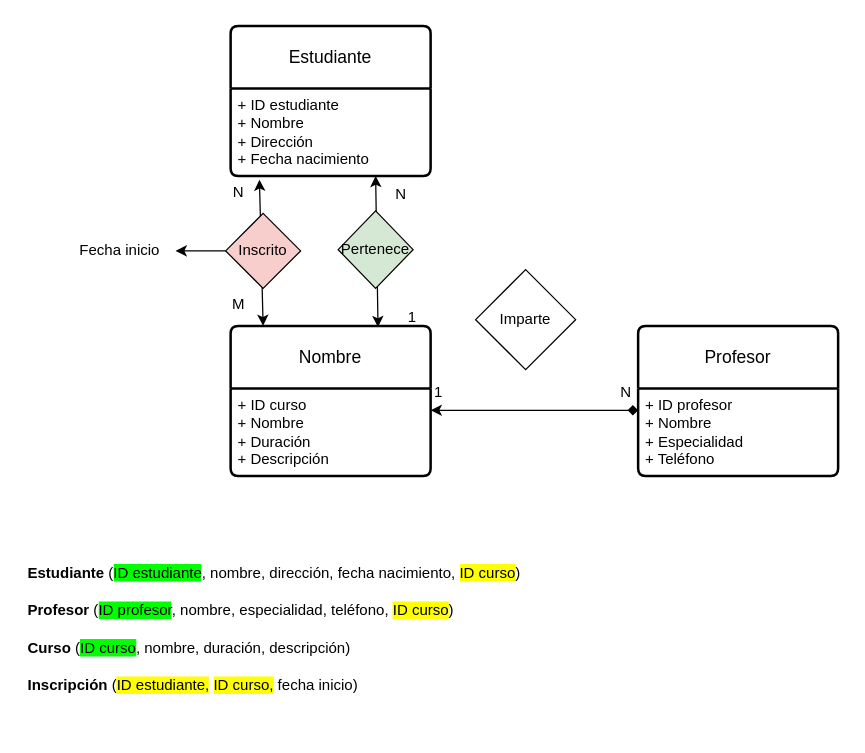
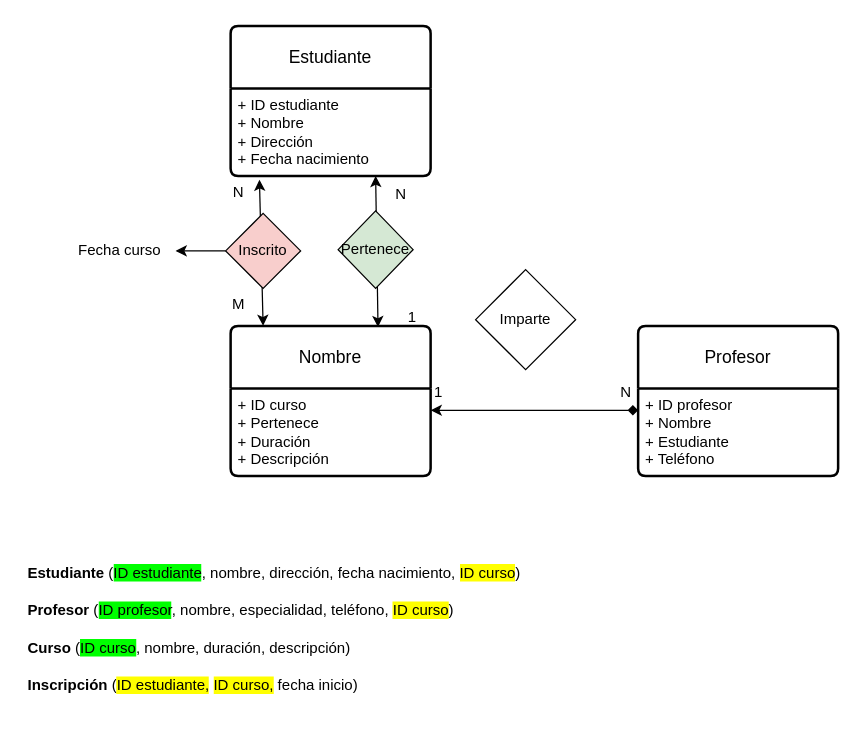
(120, 251) -> (120, 251)
(287, 433) -> (287, 433)
(697, 433) -> (696, 433)
